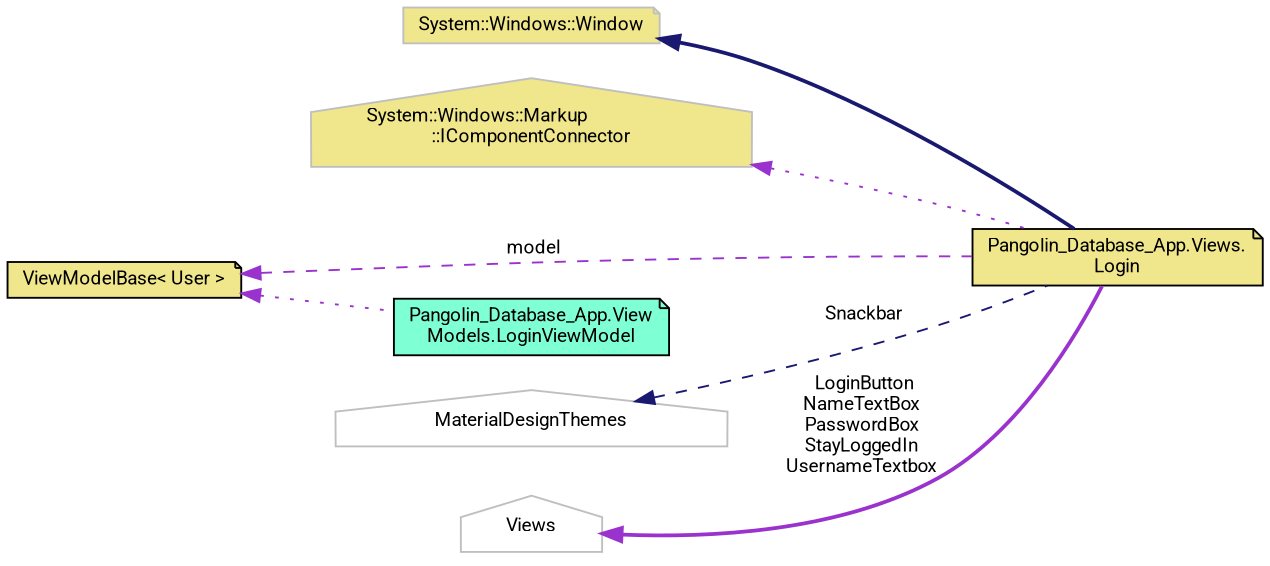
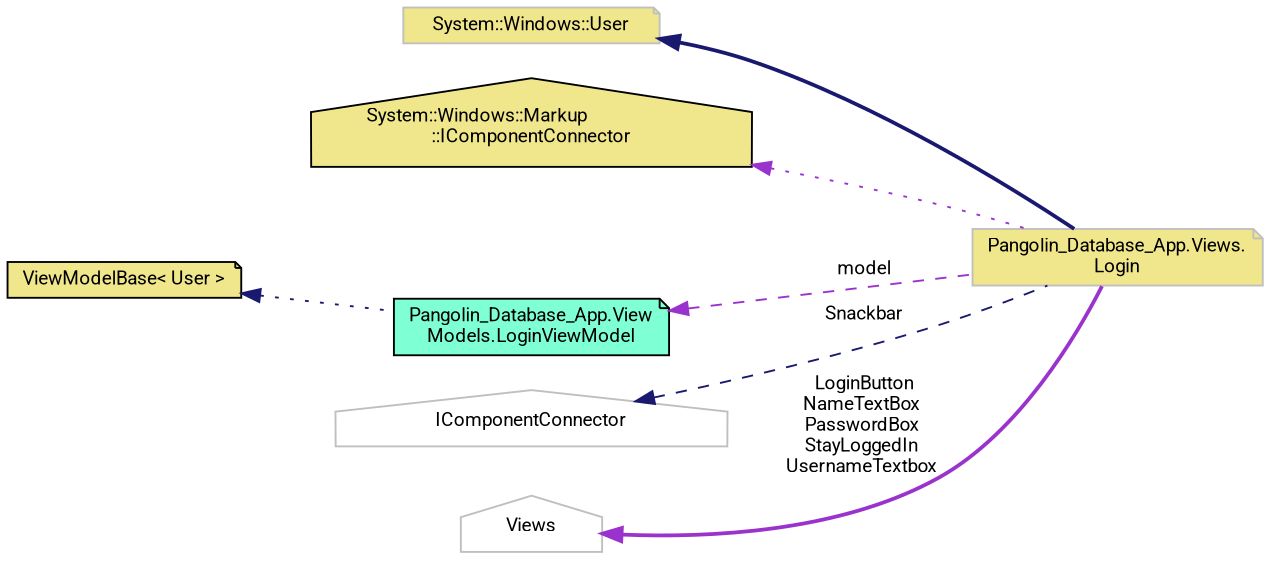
(531, 25) -> (531, 25)
(531, 127) -> (531, 127)
(1118, 257) -> (1118, 257)
(616, 260) -> (830, 291)
(327, 303) -> (327, 303)
(531, 421) -> (531, 421)
